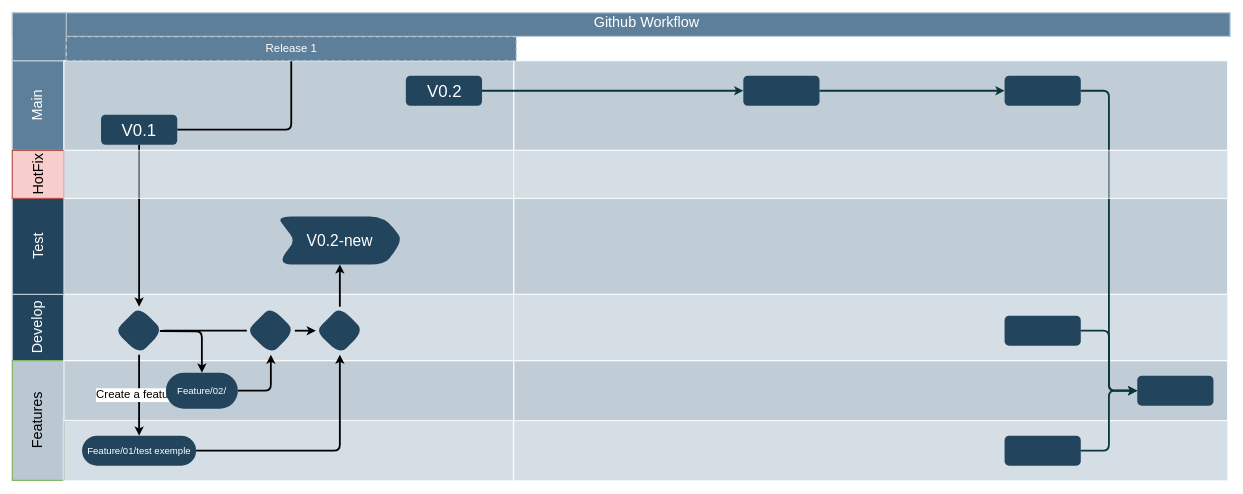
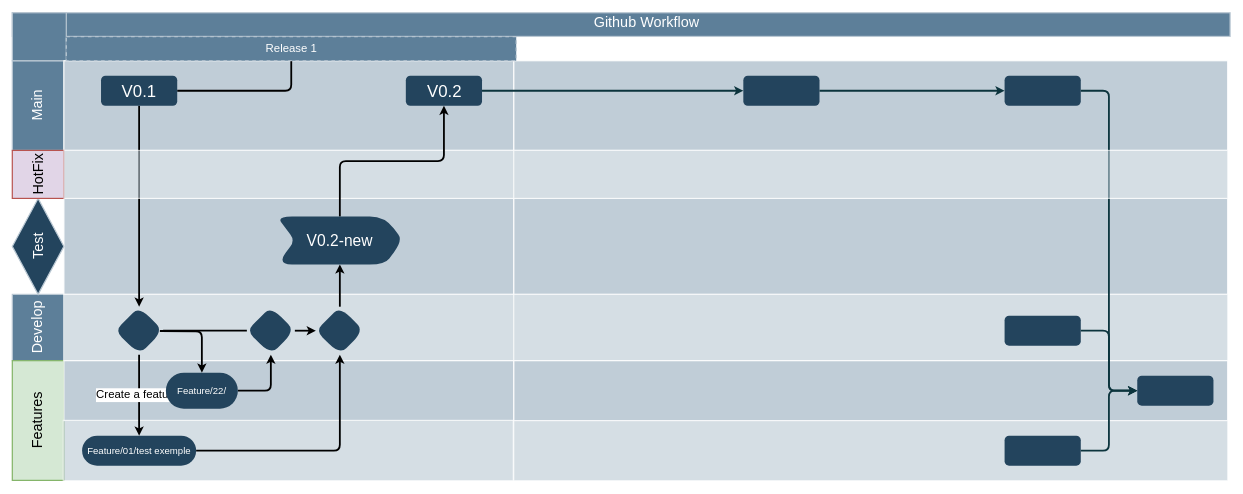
(139, 130) -> (139, 91)
none -> (389, 161)
(38, 174) -> (38, 174)
(38, 246) -> (38, 246)
(38, 327) -> (38, 327)
(202, 391) -> (202, 391)
(38, 420) -> (38, 420)
